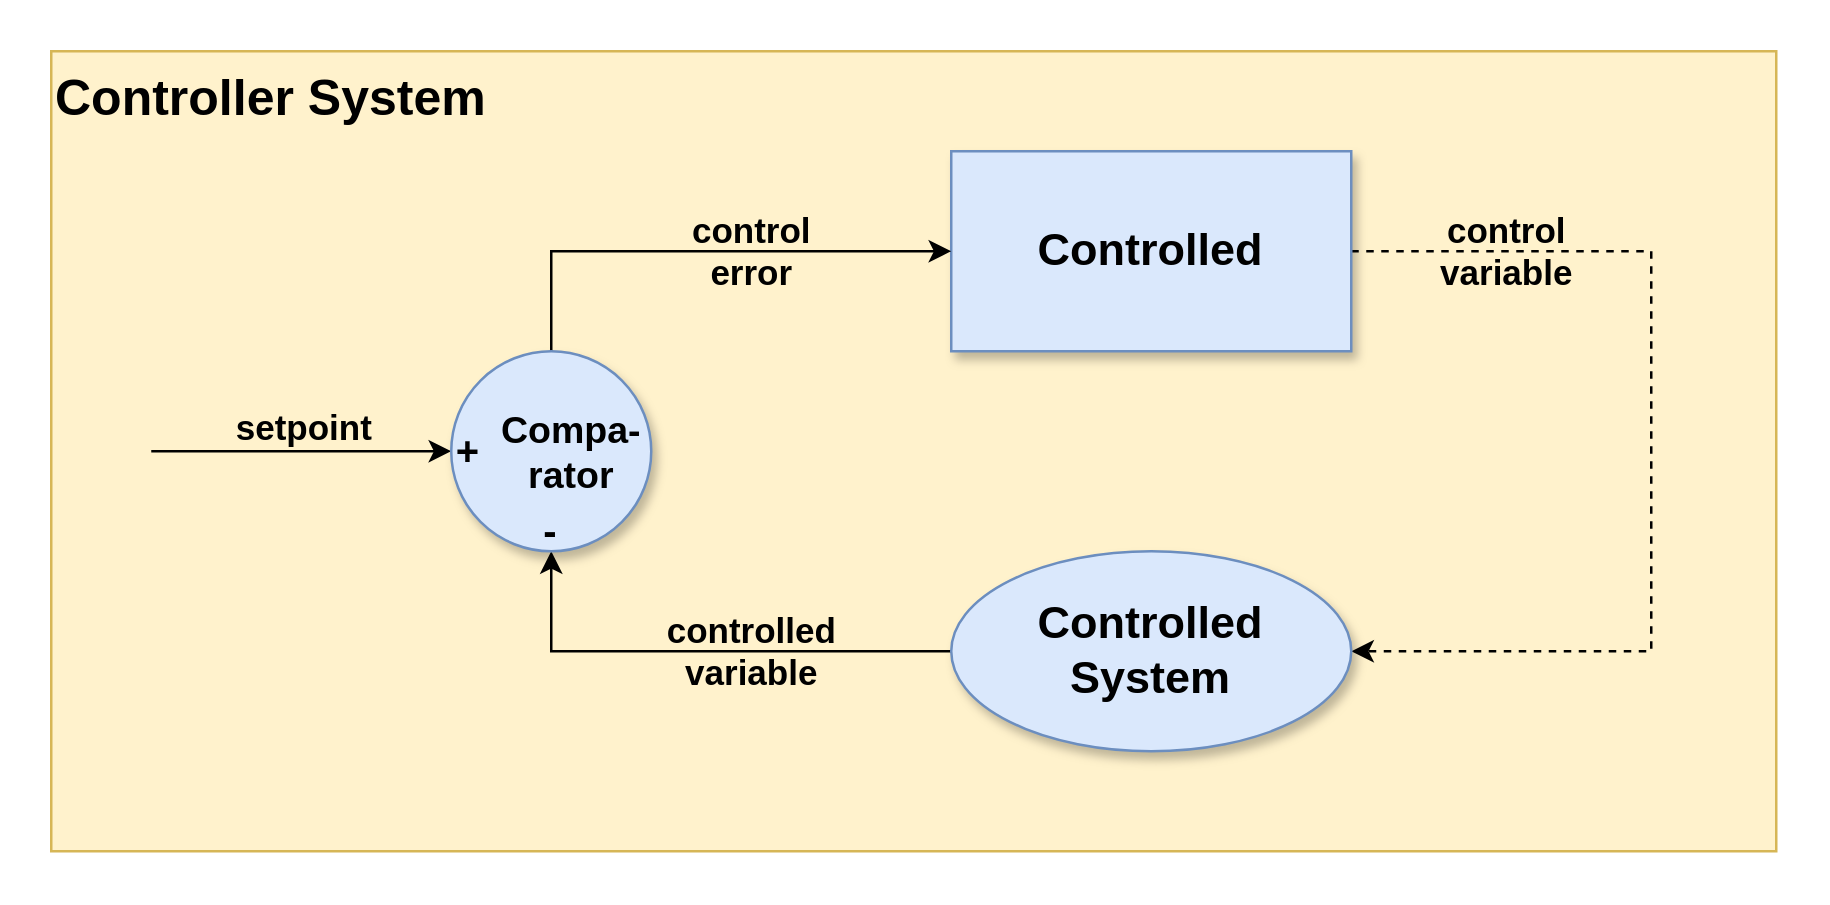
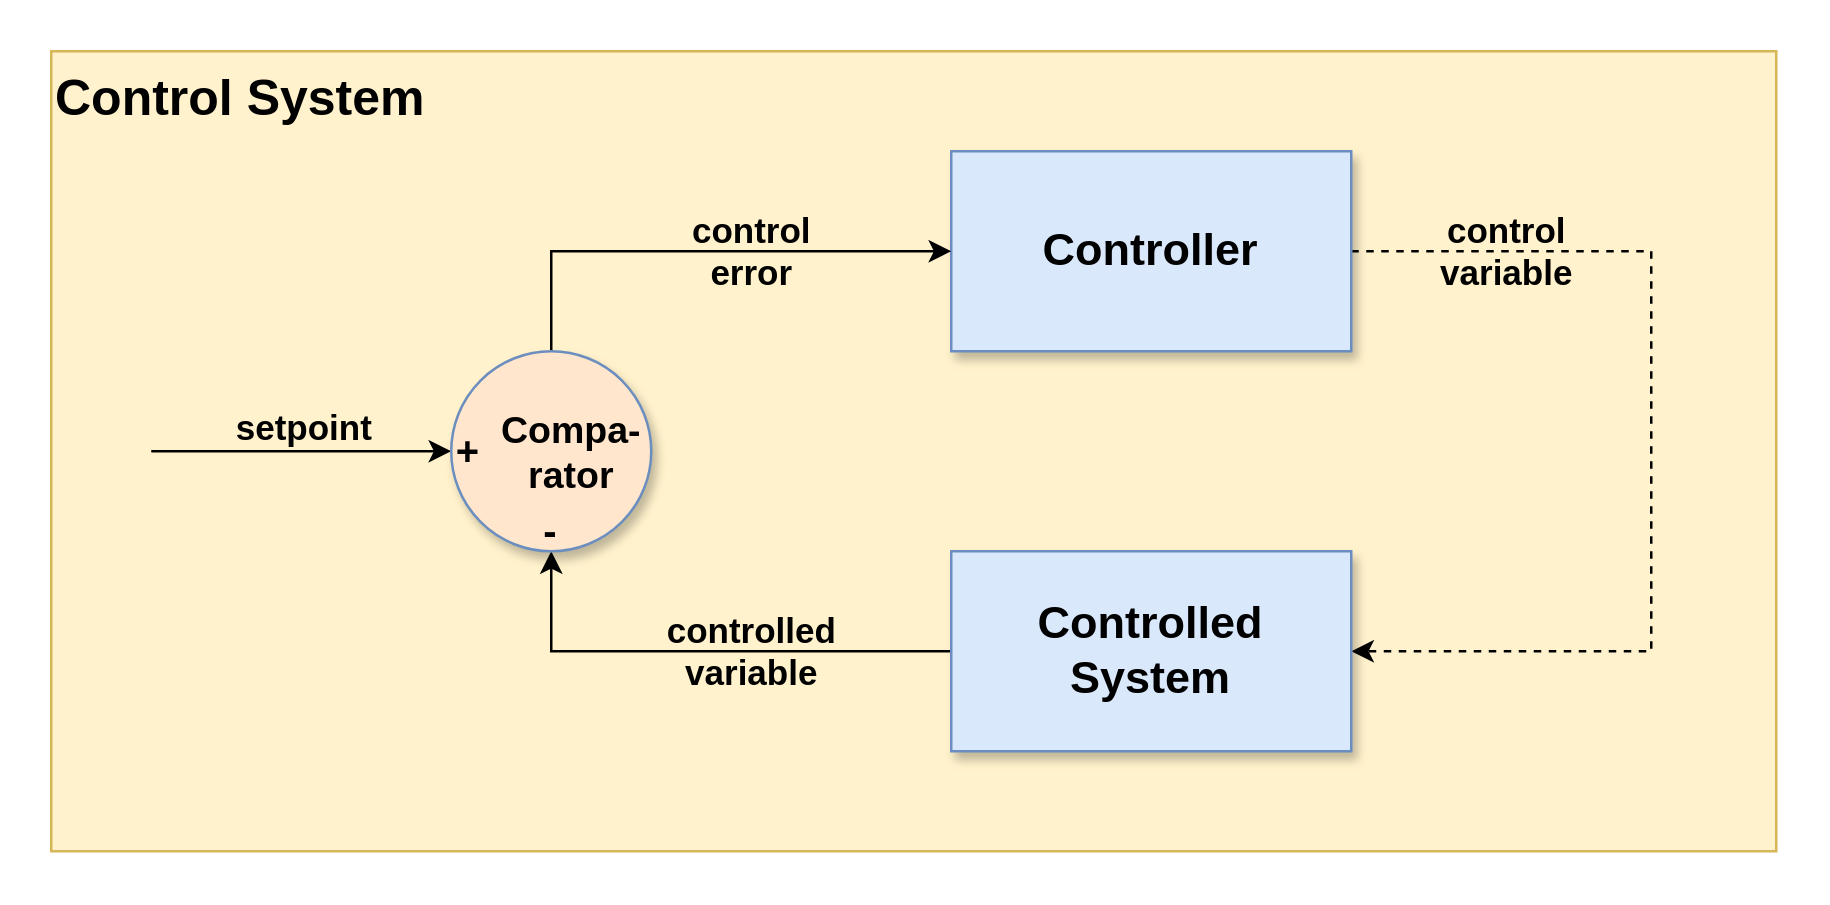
(275, 99) -> (239, 99)
(1151, 251) -> (1151, 251)
(551, 451) -> (551, 451)
(1151, 651) -> (1151, 651)
